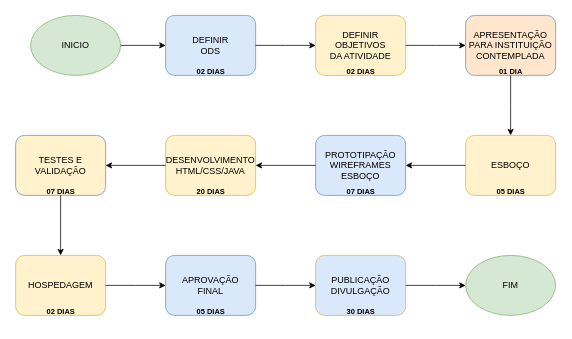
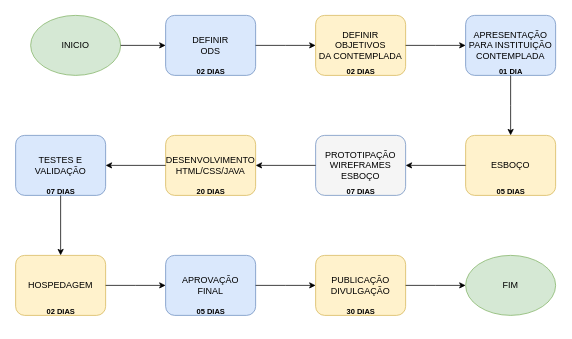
(360, 45) -> (360, 45)
(510, 45) -> (510, 45)
(60, 165) -> (60, 165)
(360, 165) -> (360, 165)
(360, 285) -> (360, 285)
